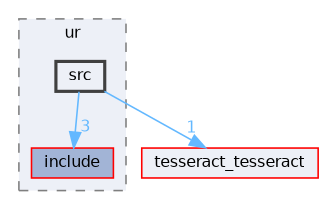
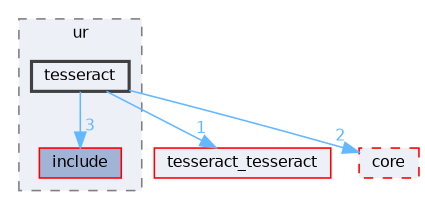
(80, 76) -> (80, 76)
none -> (389, 163)
